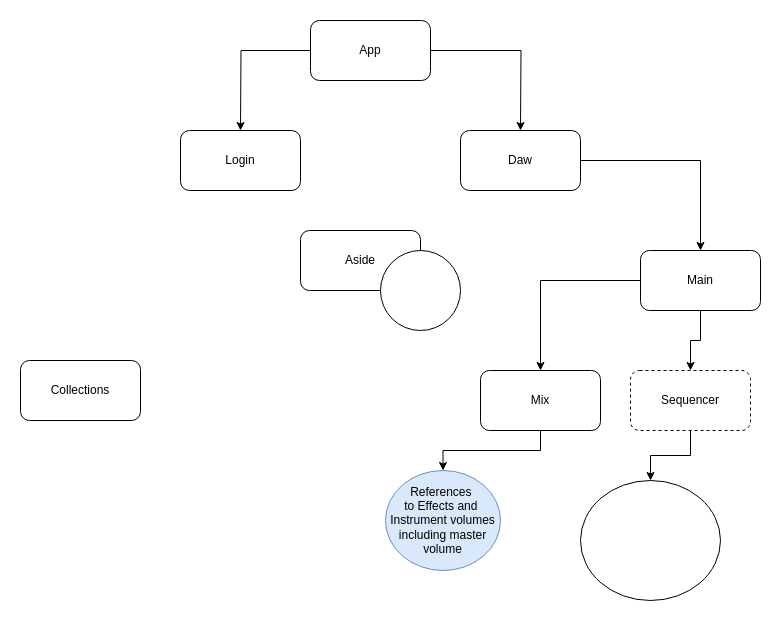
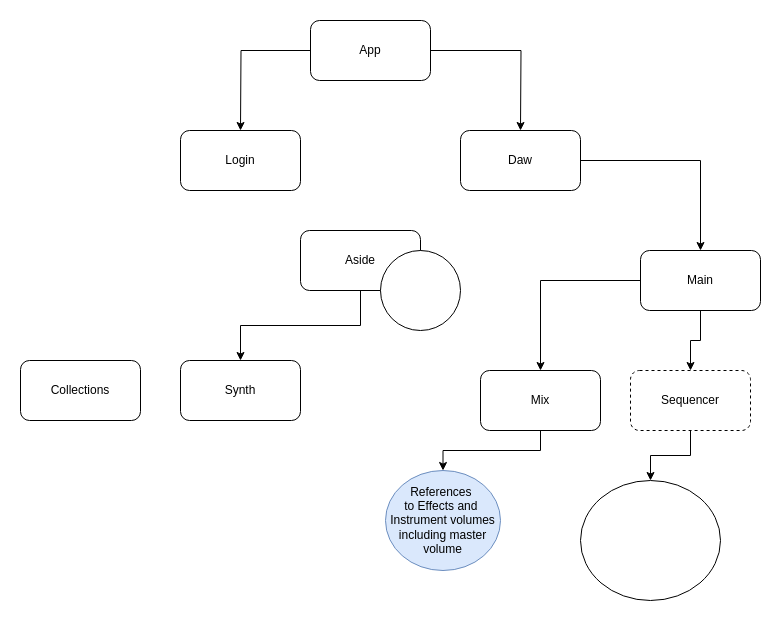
none -> (305, 326)
none -> (241, 391)
